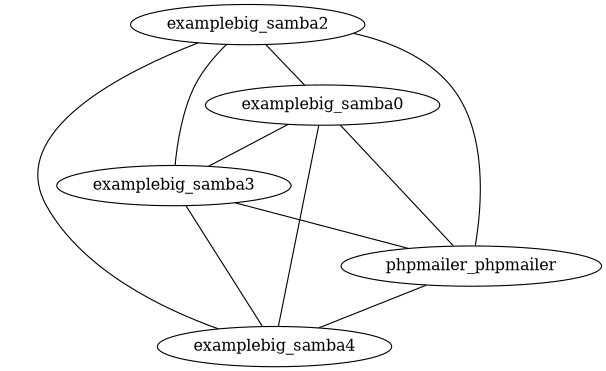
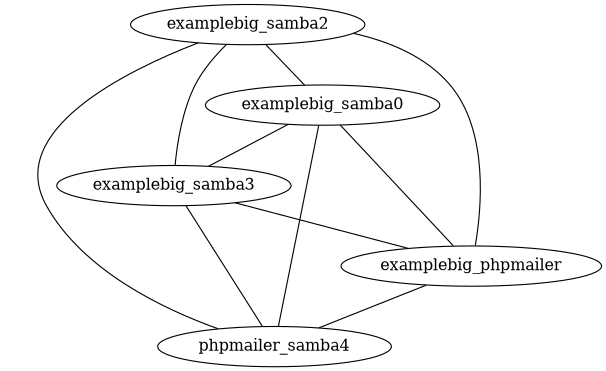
(471, 266) -> (471, 266)
(275, 347) -> (275, 347)
